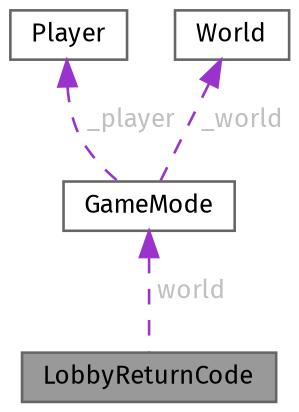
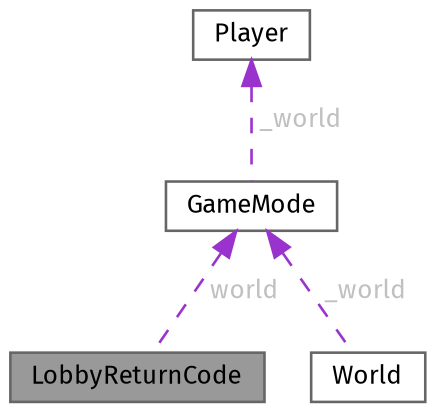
(127, 121) -> (297, 121)
(185, 132) -> (317, 302)
